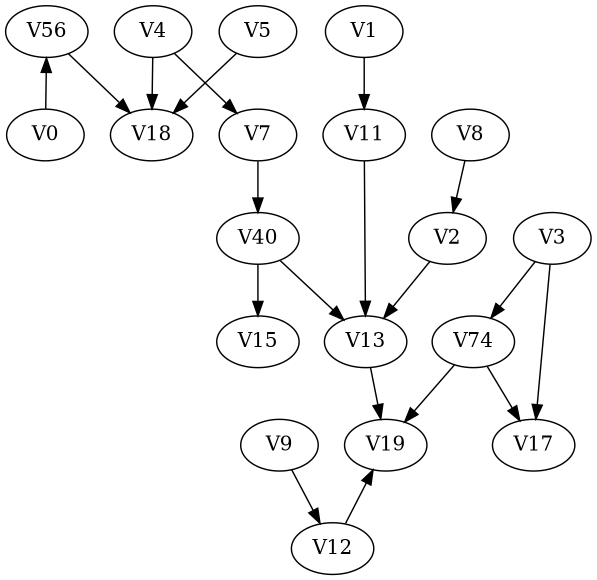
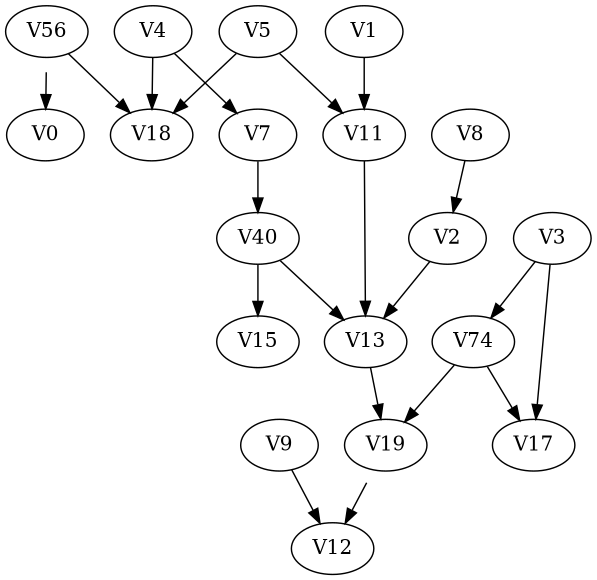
none -> (306, 78)
(46, 91) -> (46, 83)
(356, 503) -> (359, 496)
